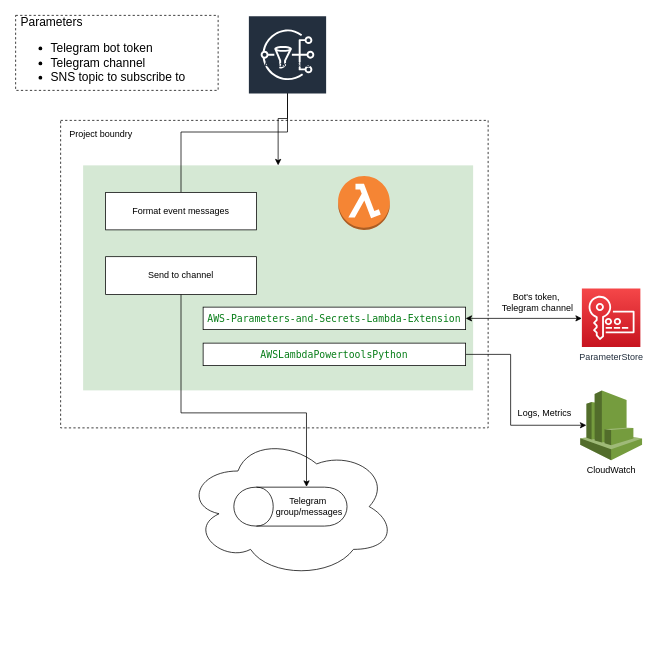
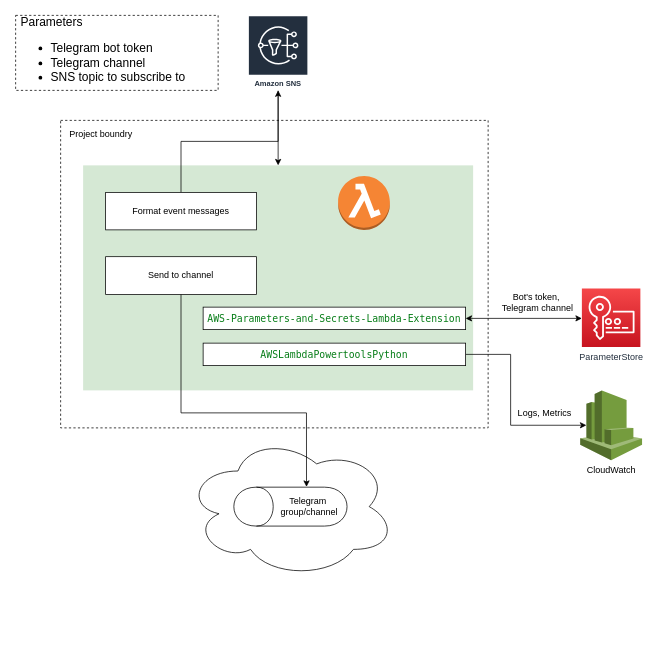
(287, 44) -> (278, 53)
(308, 507) -> (308, 507)
